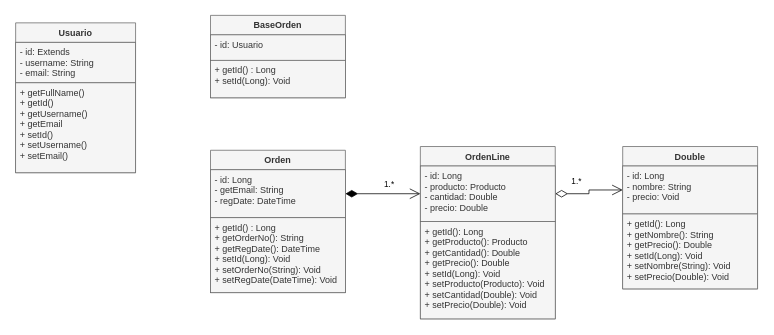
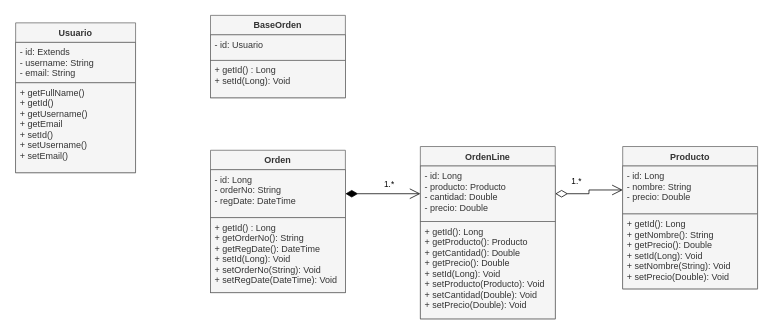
(690, 157) -> (690, 157)
(648, 176) -> (648, 176)
(235, 180) -> (235, 180)
